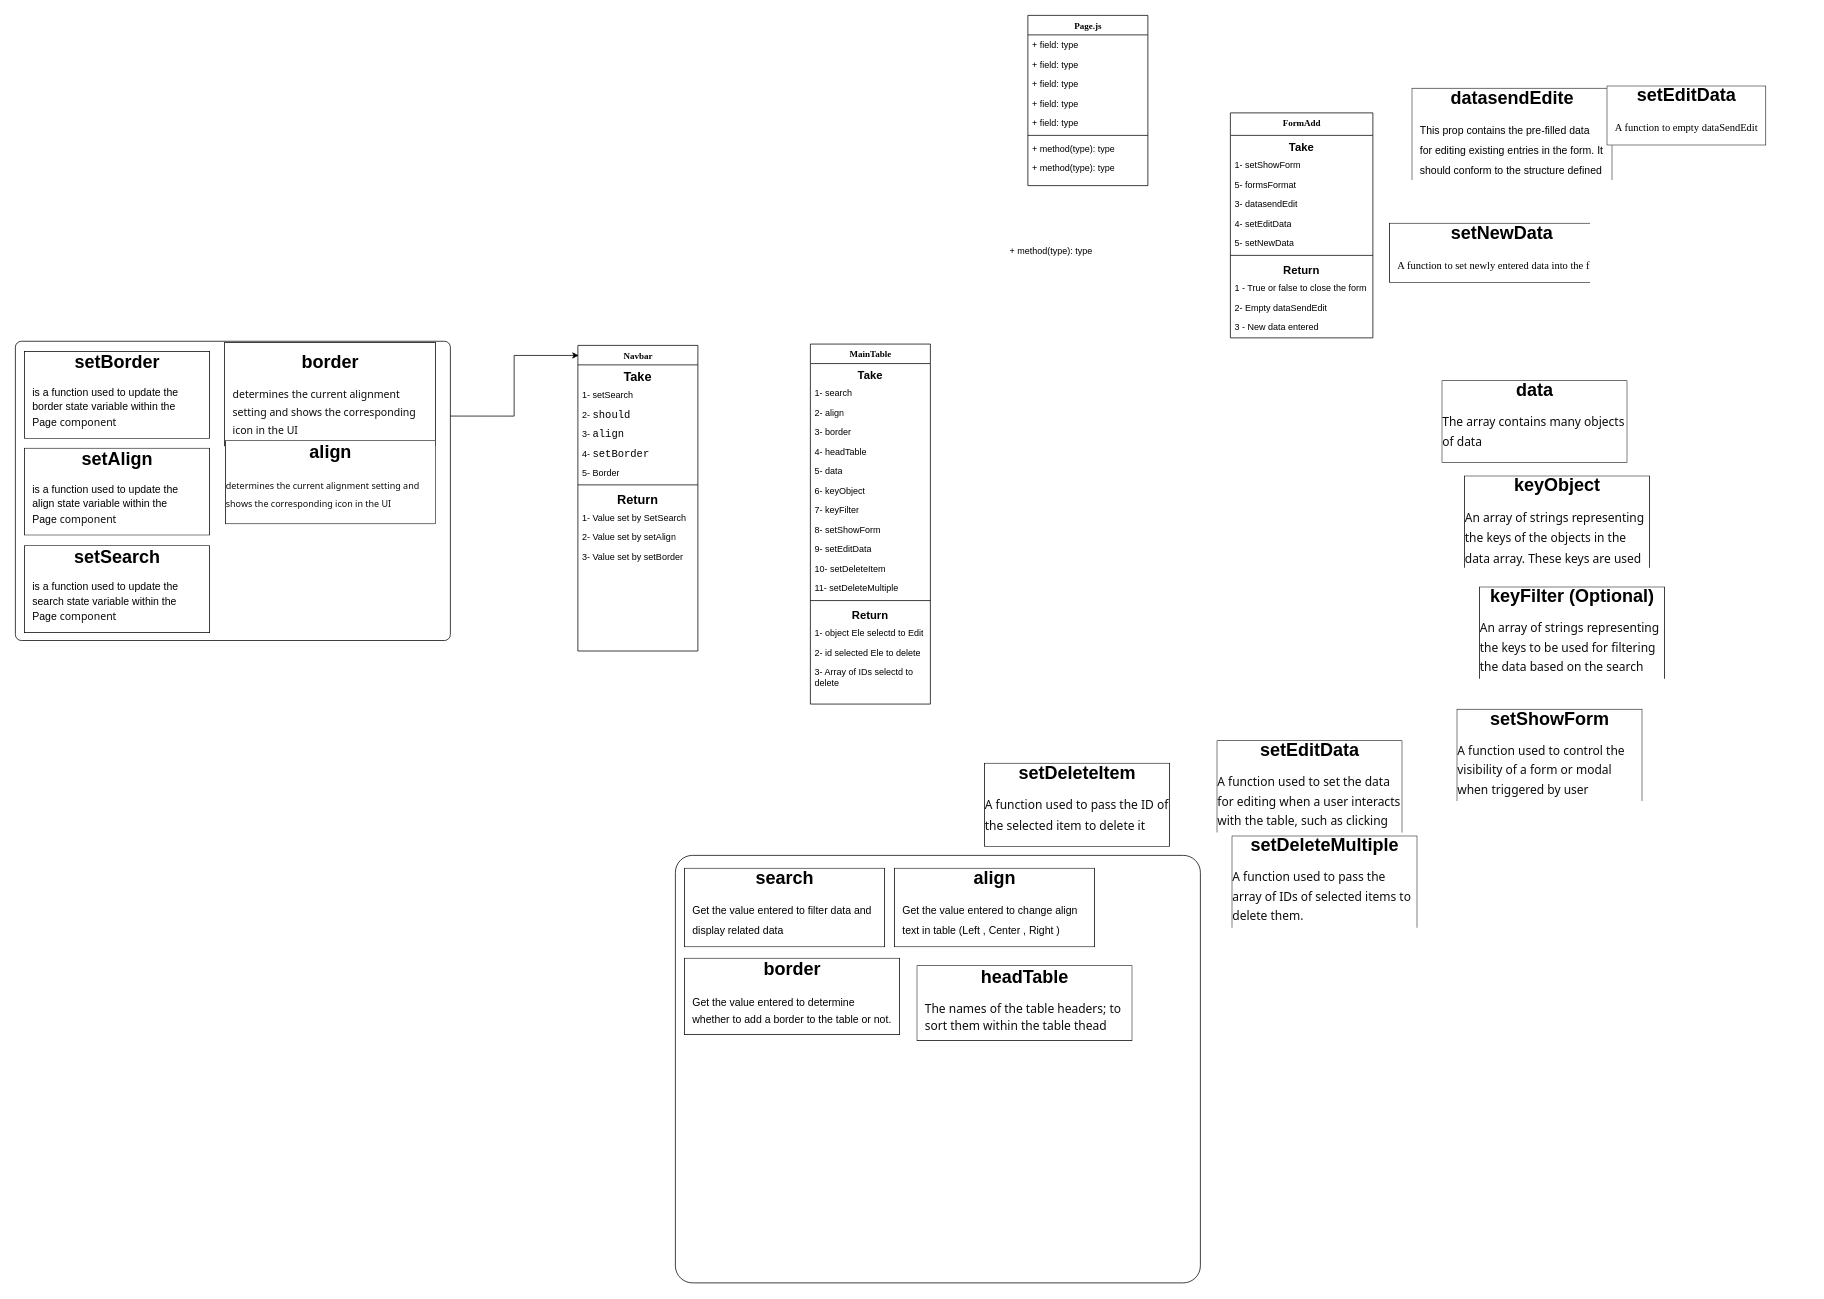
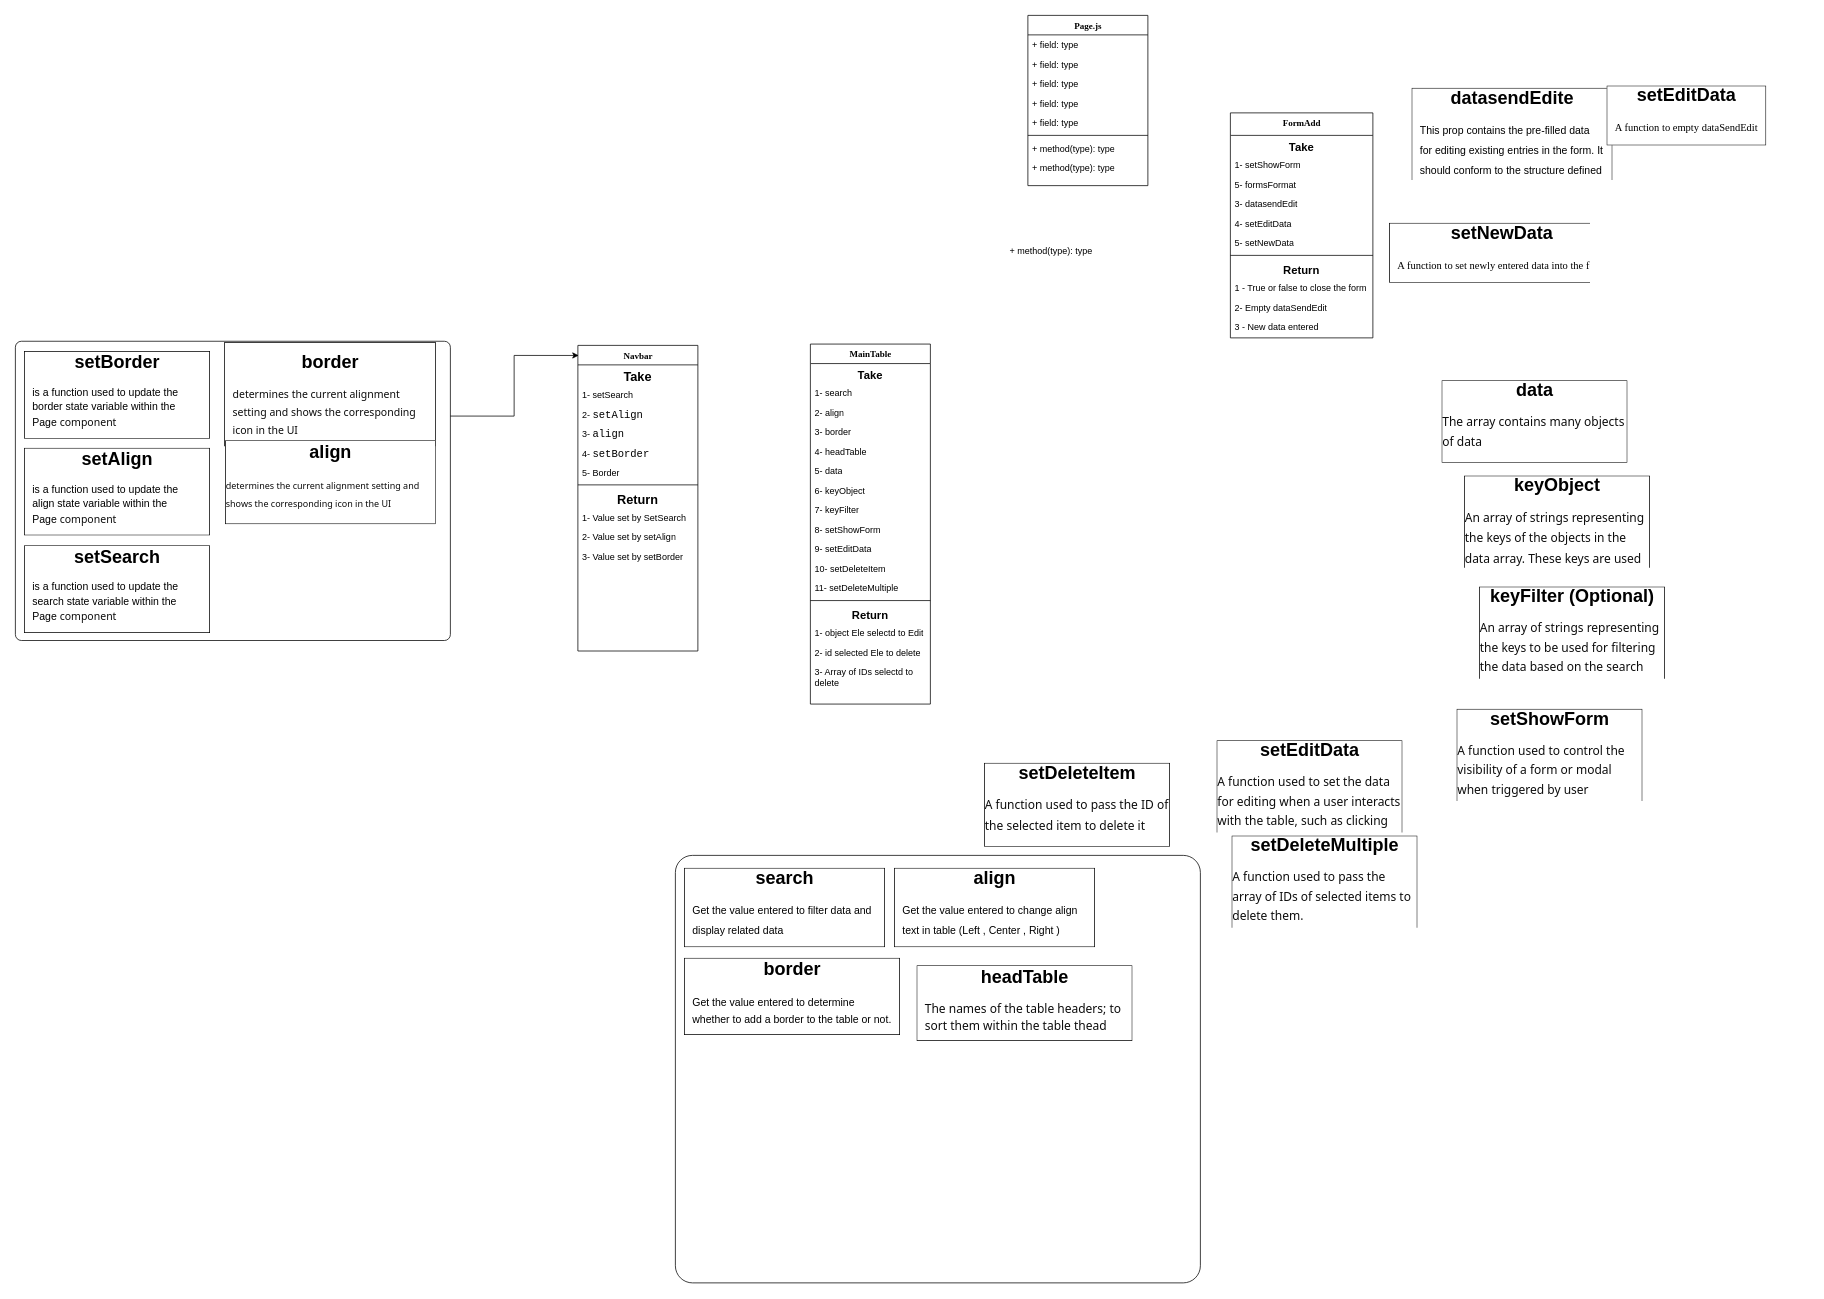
(604, 415) -> (608, 415)
